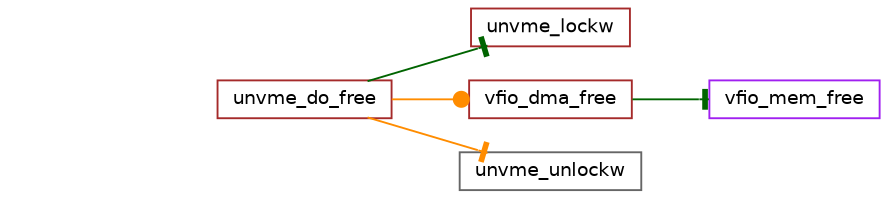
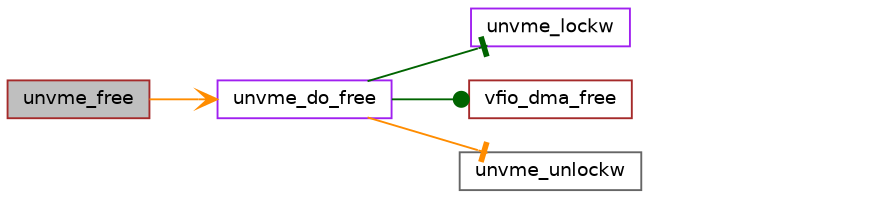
(550, 27) -> (550, 27)
none -> (79, 99)
(305, 99) -> (305, 99)
(423, 99) -> (423, 99)
(794, 99) -> none
